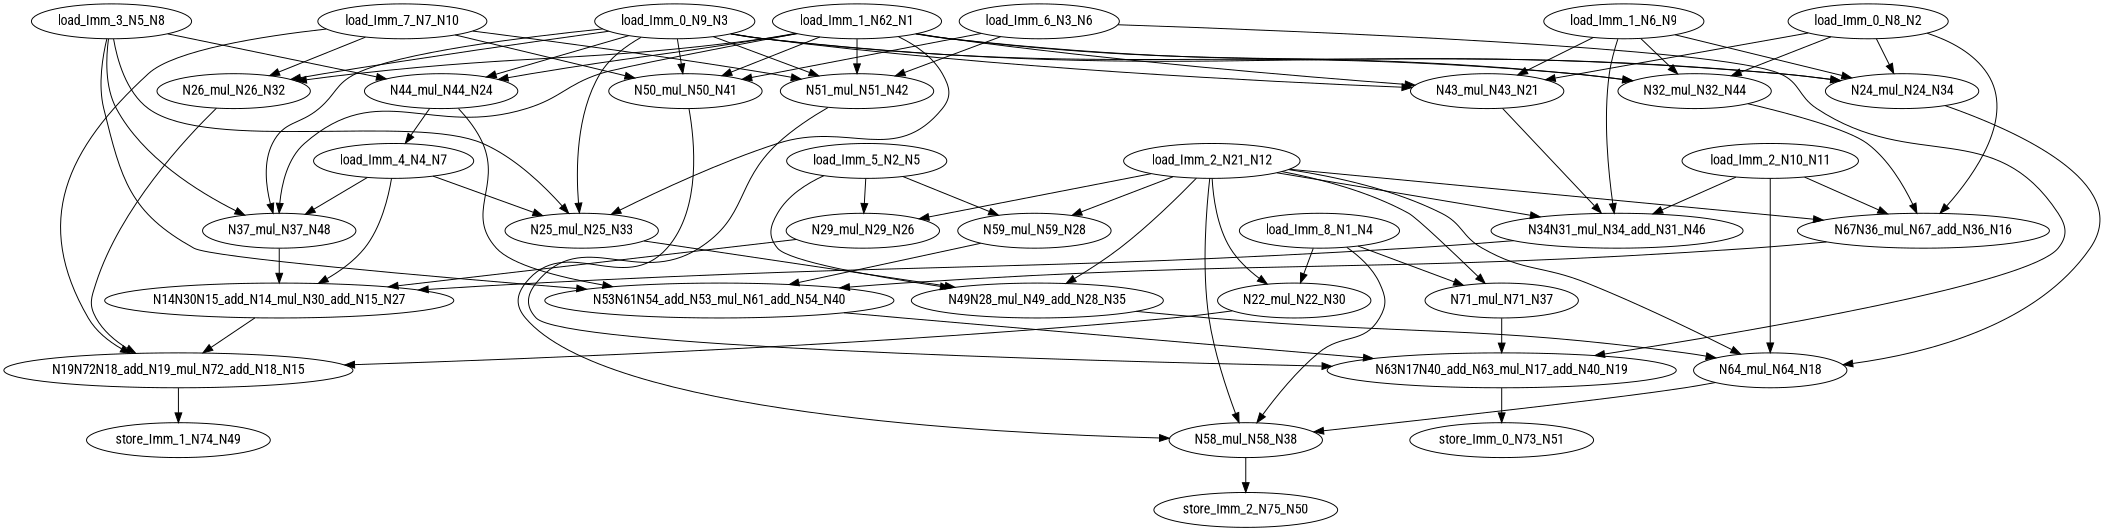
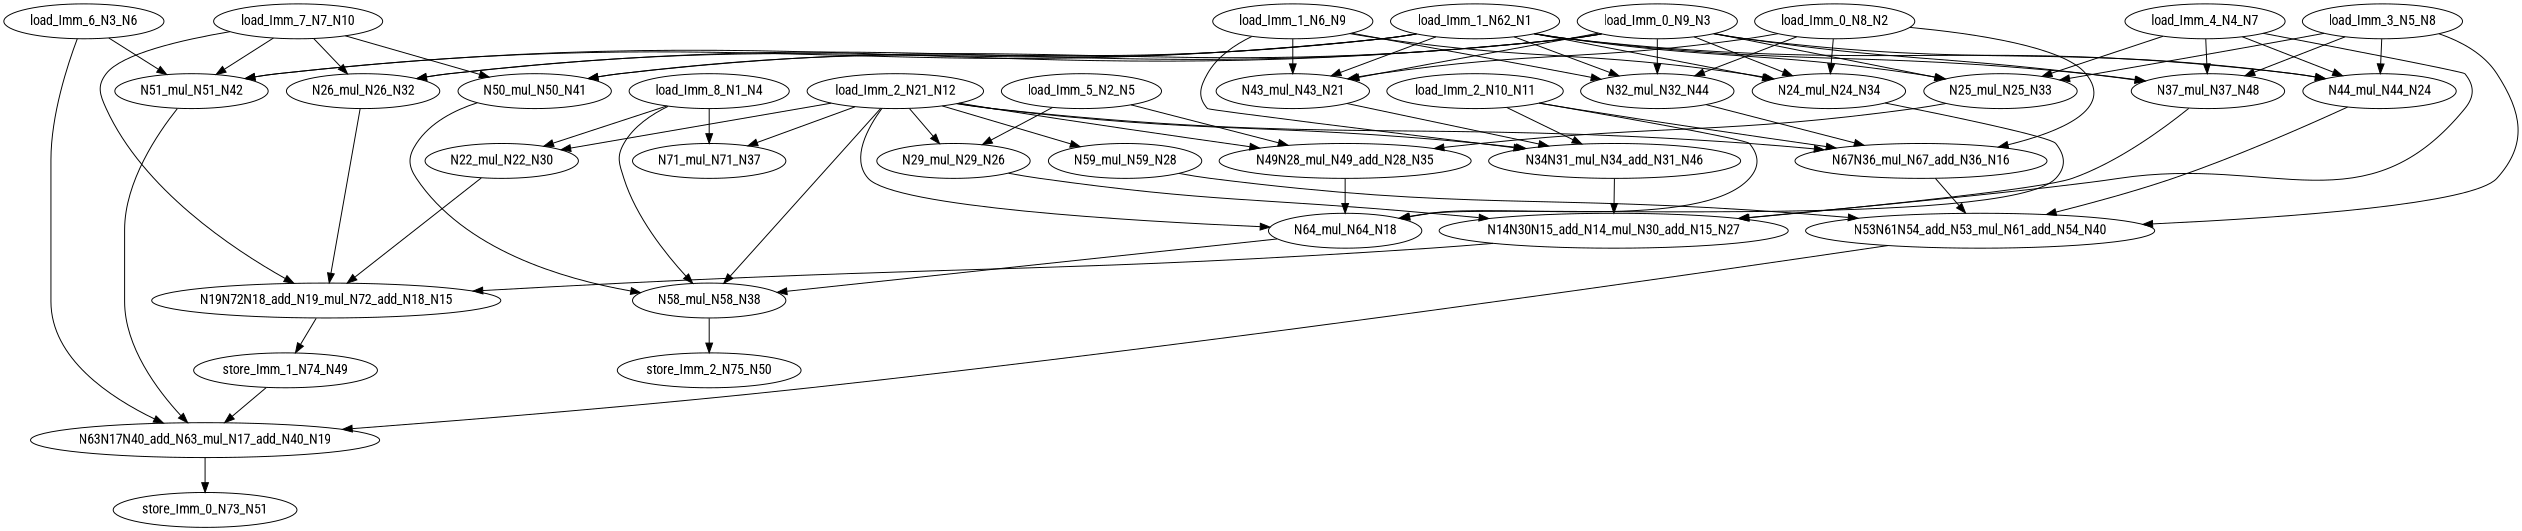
(849, 59) -> none
(420, 122) -> (2286, 54)
(946, 194) -> none
(1502, 328) -> (249, 402)
